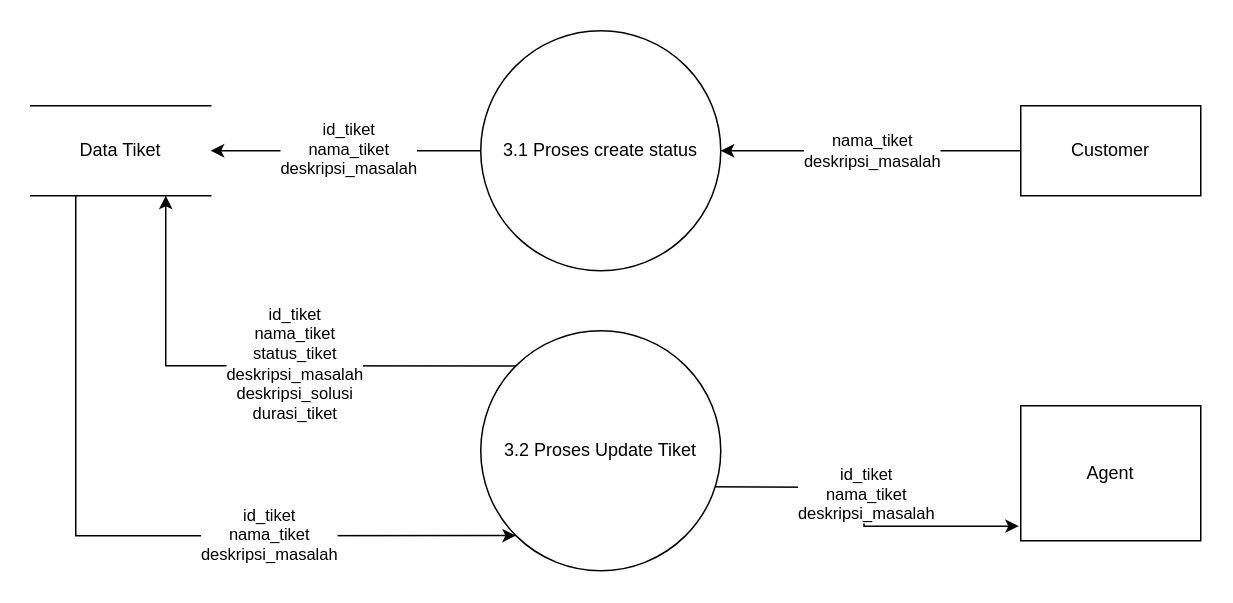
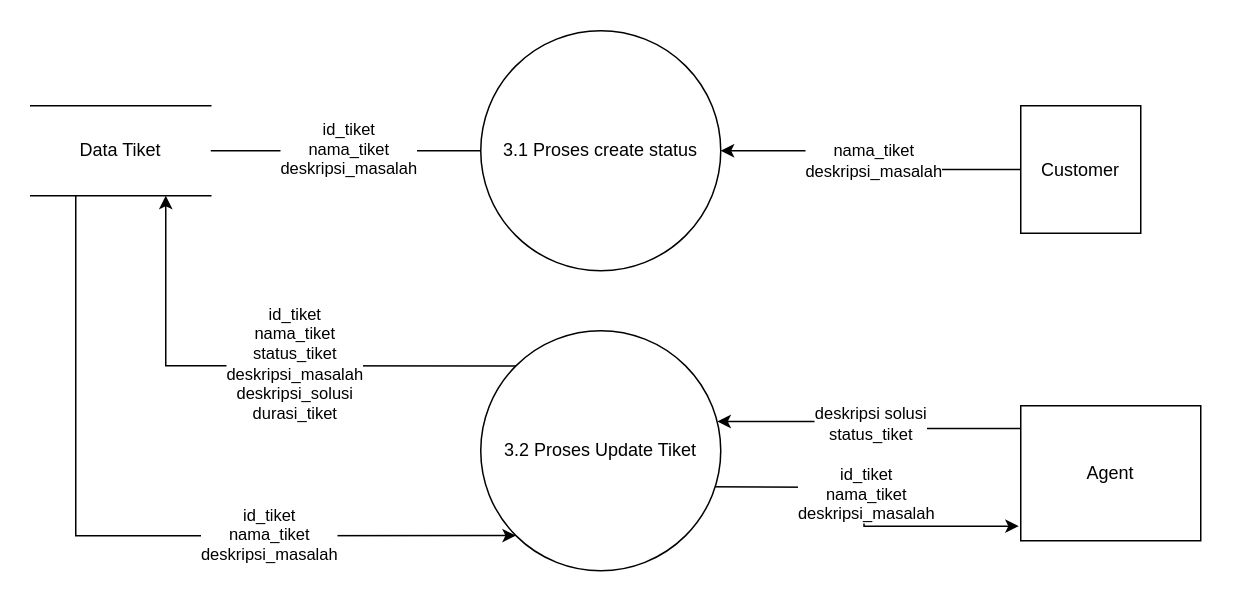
(222, 151) -> (218, 151)
(1111, 151) -> (1081, 170)
none -> (973, 429)
